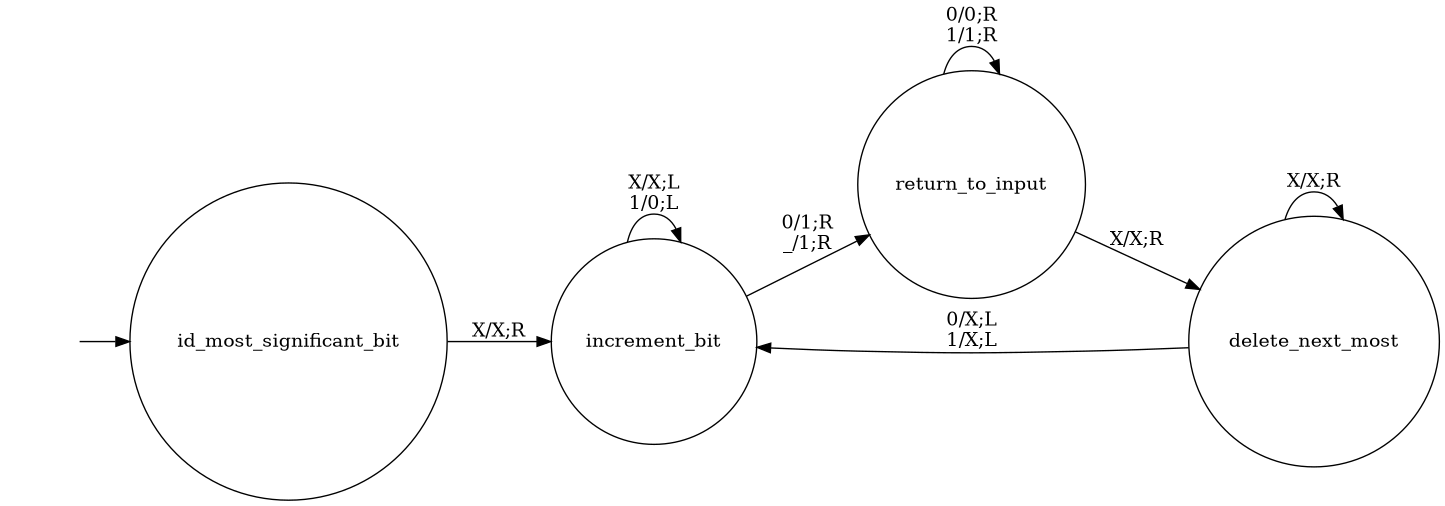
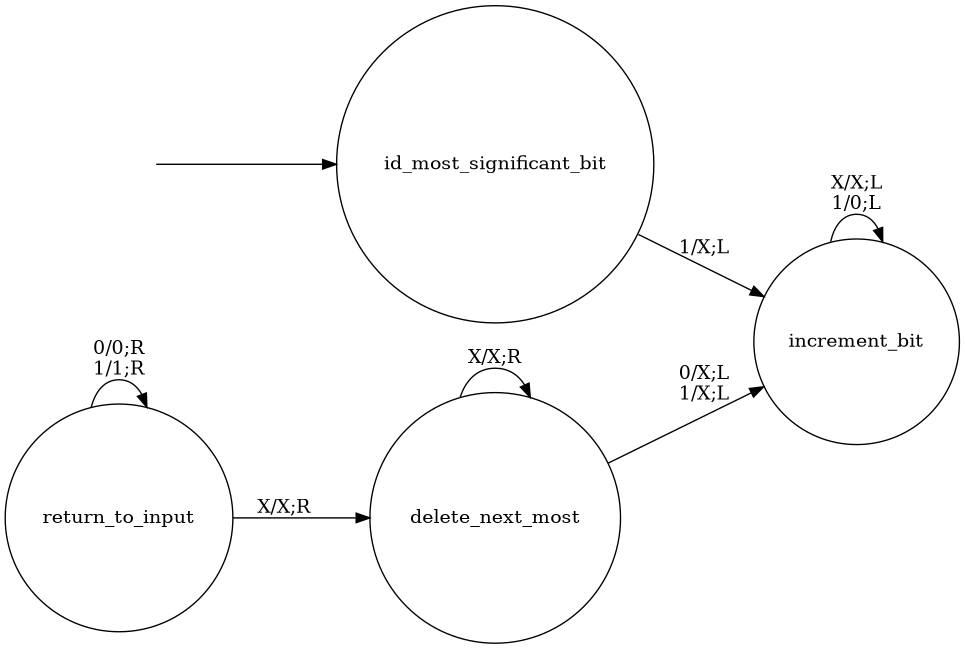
(802, 269) -> none
(499, 331) -> (704, 248)
